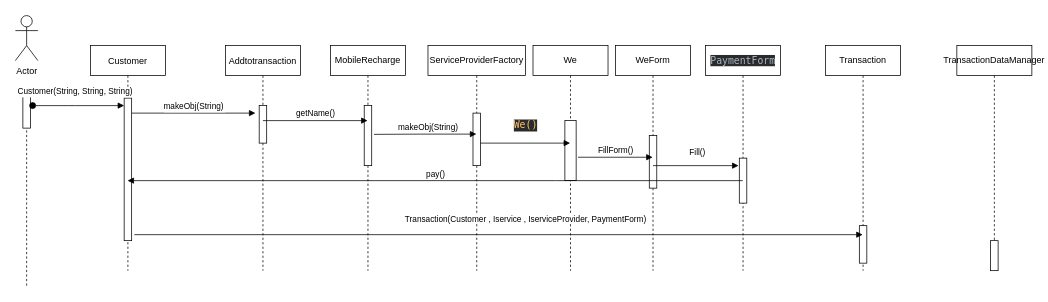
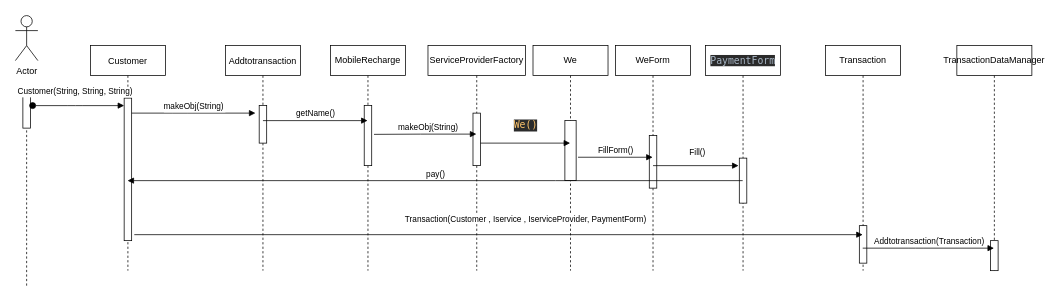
none -> (986, 248)
